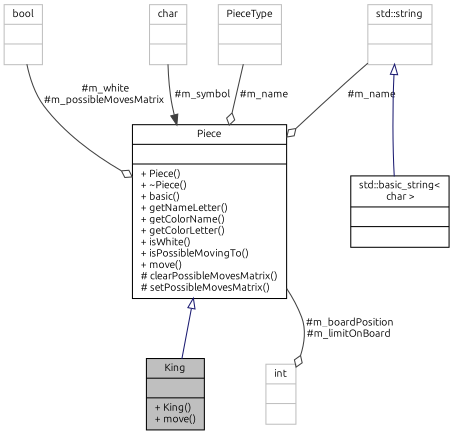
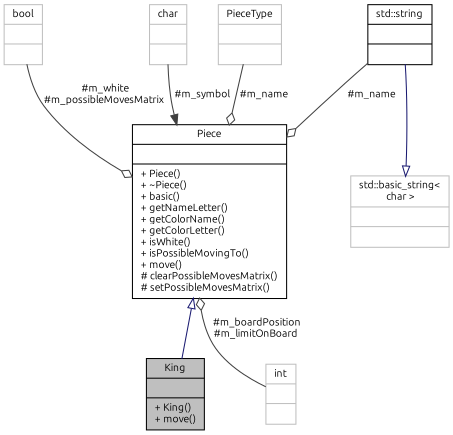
(400, 35) -> (400, 35)
(393, 126) -> (407, 115)
(400, 212) -> (400, 212)
(303, 320) -> (223, 357)
